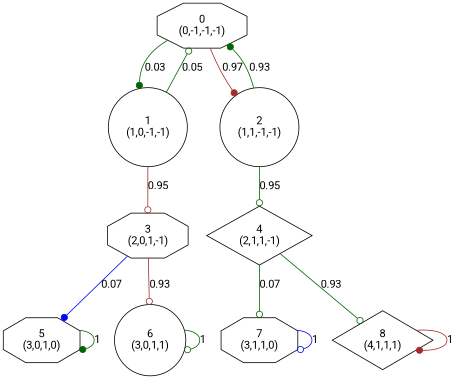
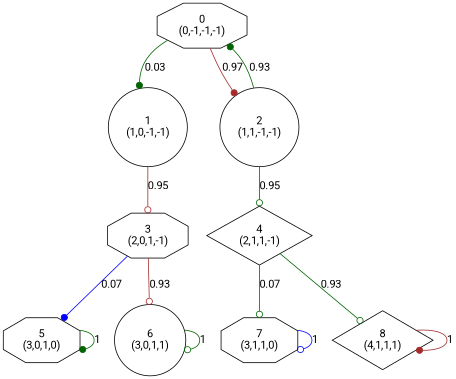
(177, 73) -> none
